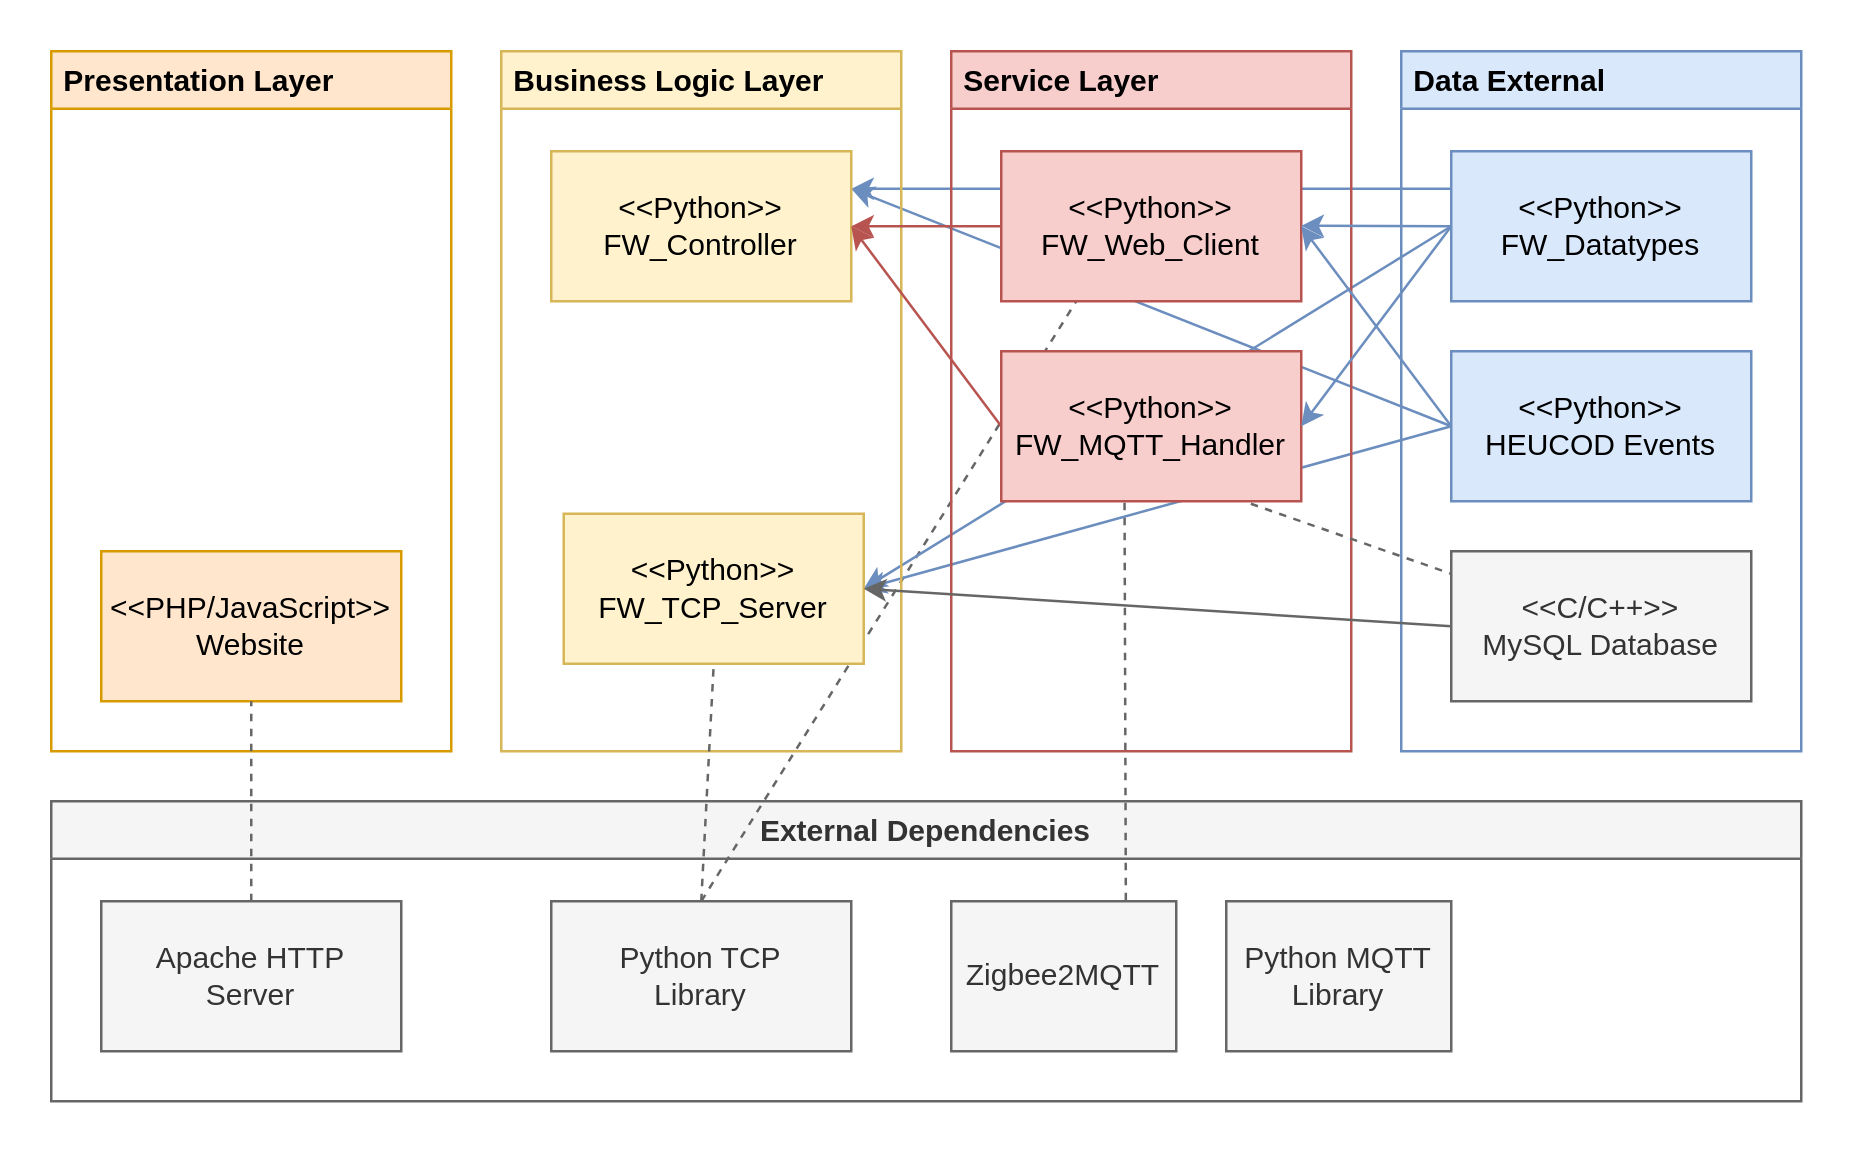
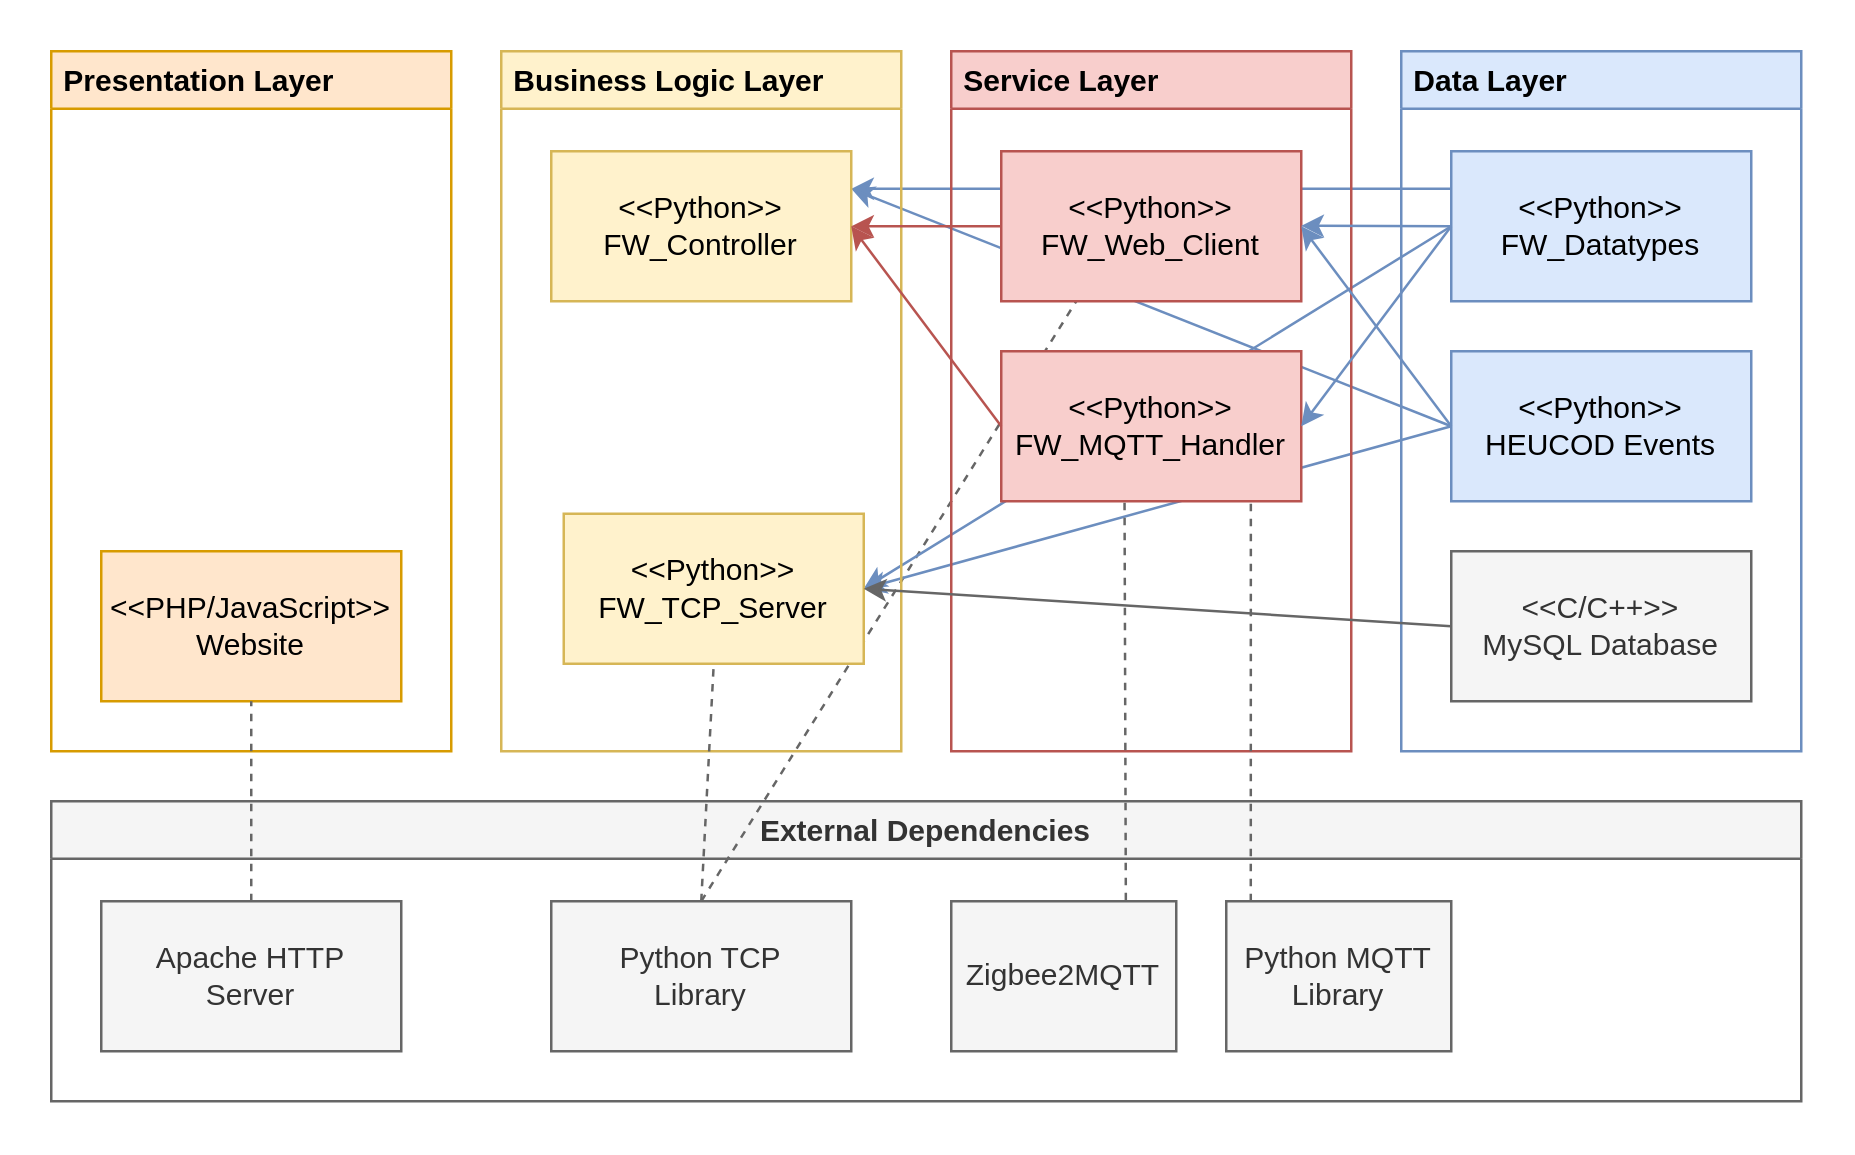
(1506, 81) -> (1485, 81)
(1297, 520) -> (1251, 827)
